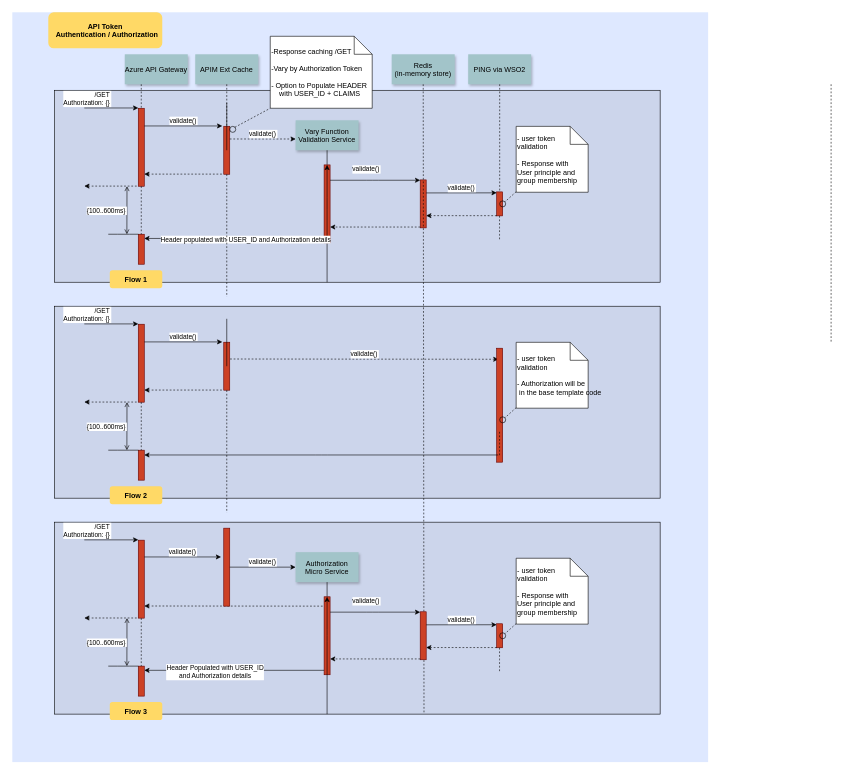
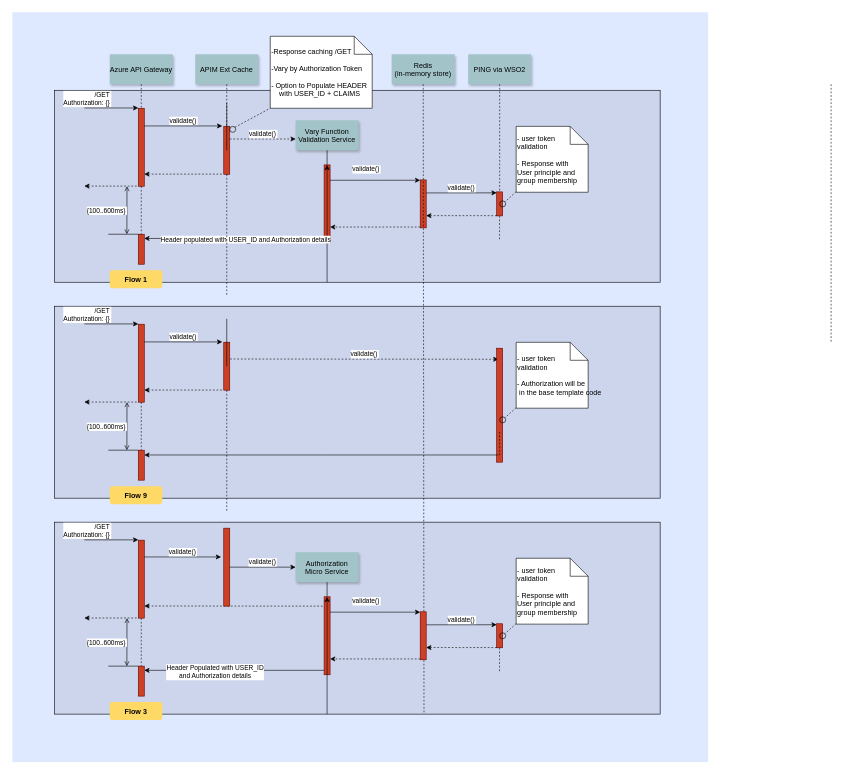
(105, 30) -> none
(156, 69) -> (141, 69)
(136, 496) -> (136, 496)
